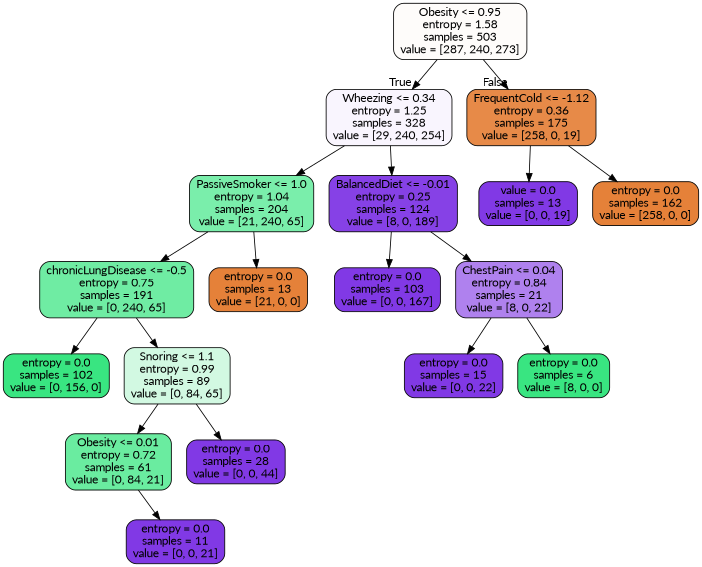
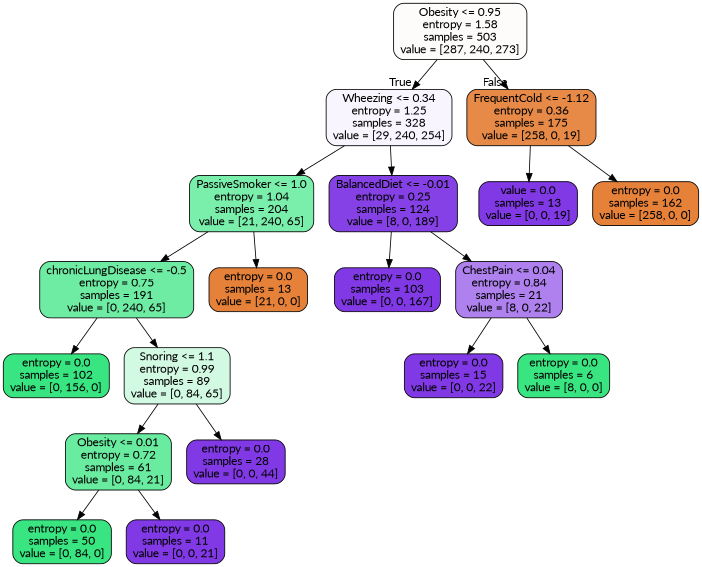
none -> (62, 542)
